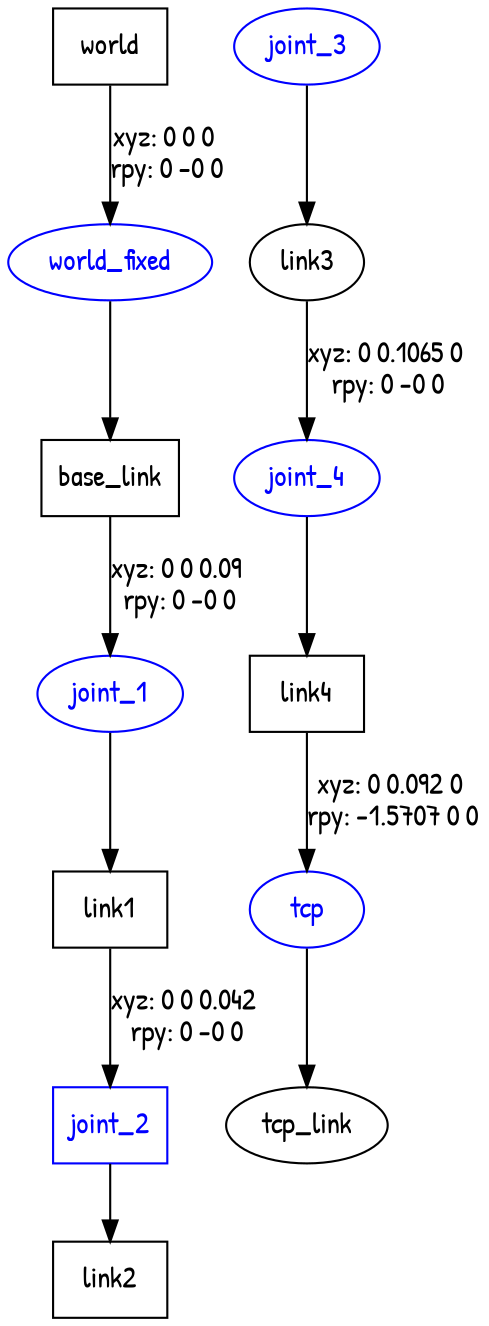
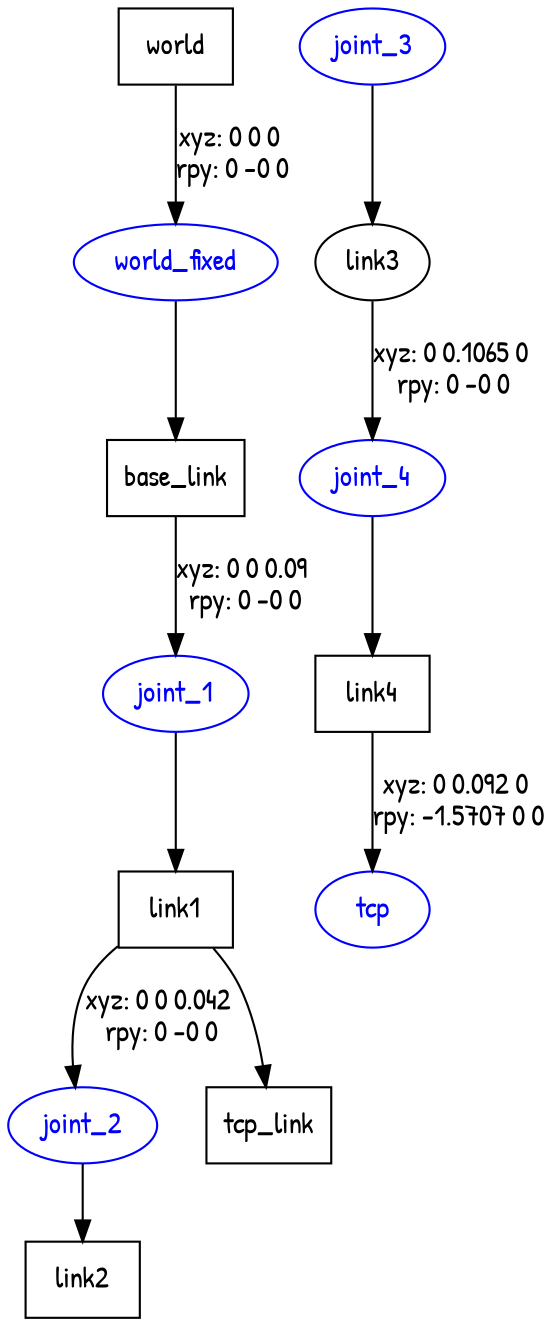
(307, 1007) -> (247, 1003)
(110, 1125) -> (83, 1125)
(307, 1125) -> (269, 1125)
